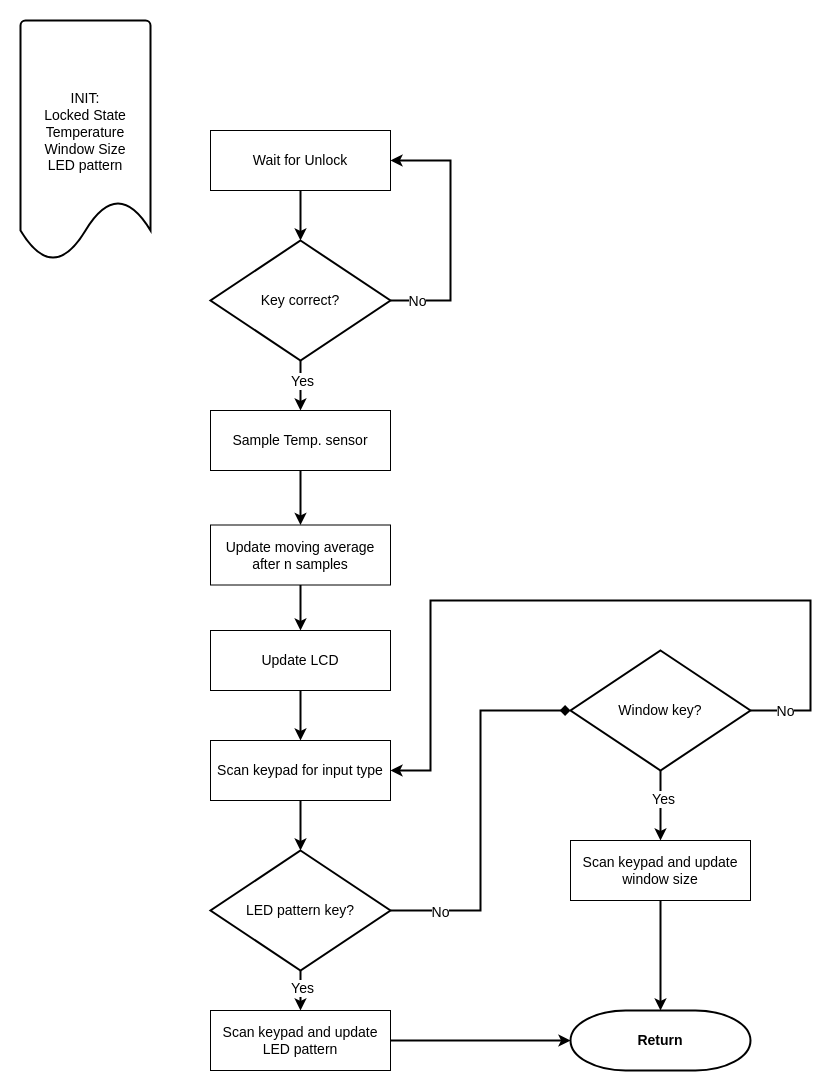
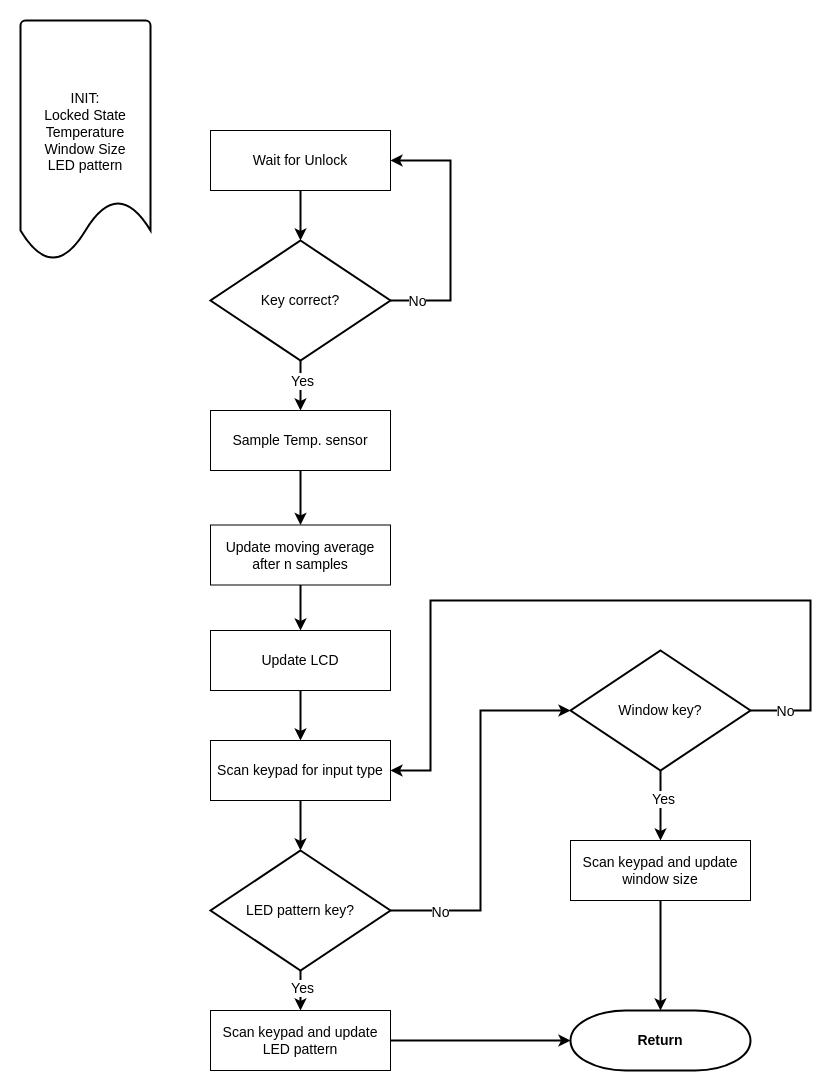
(559, 711) -> (560, 711)
